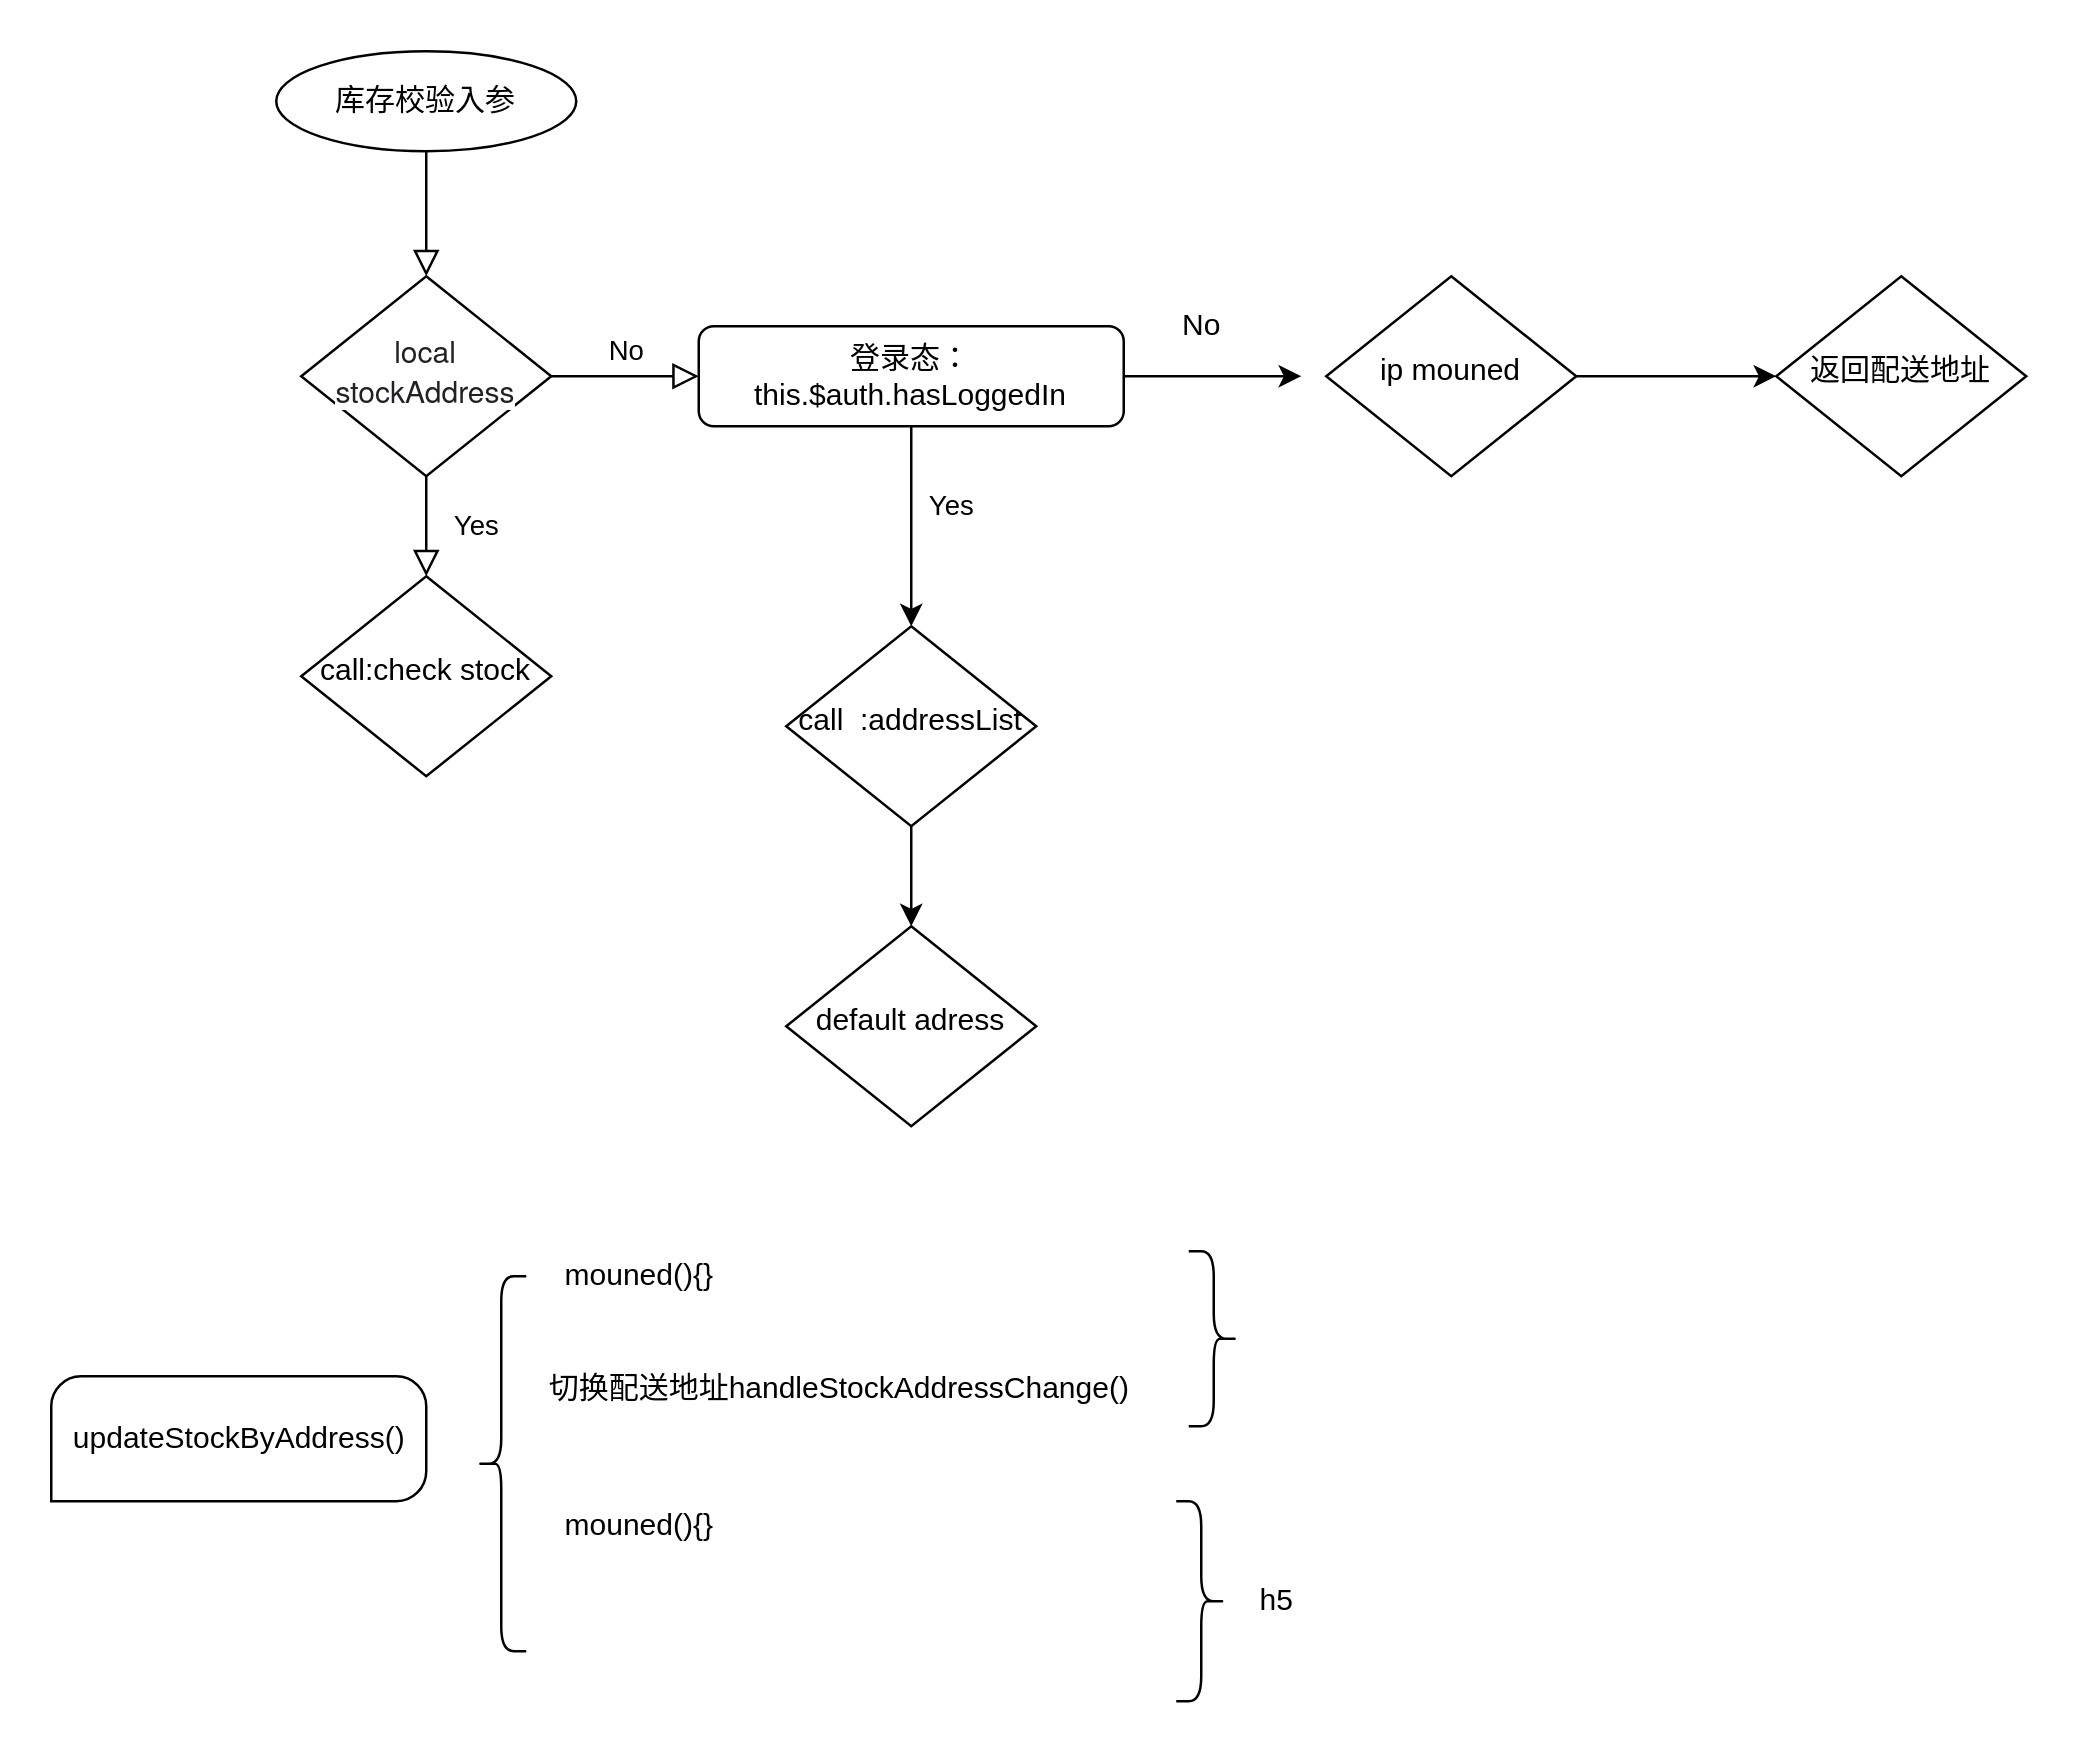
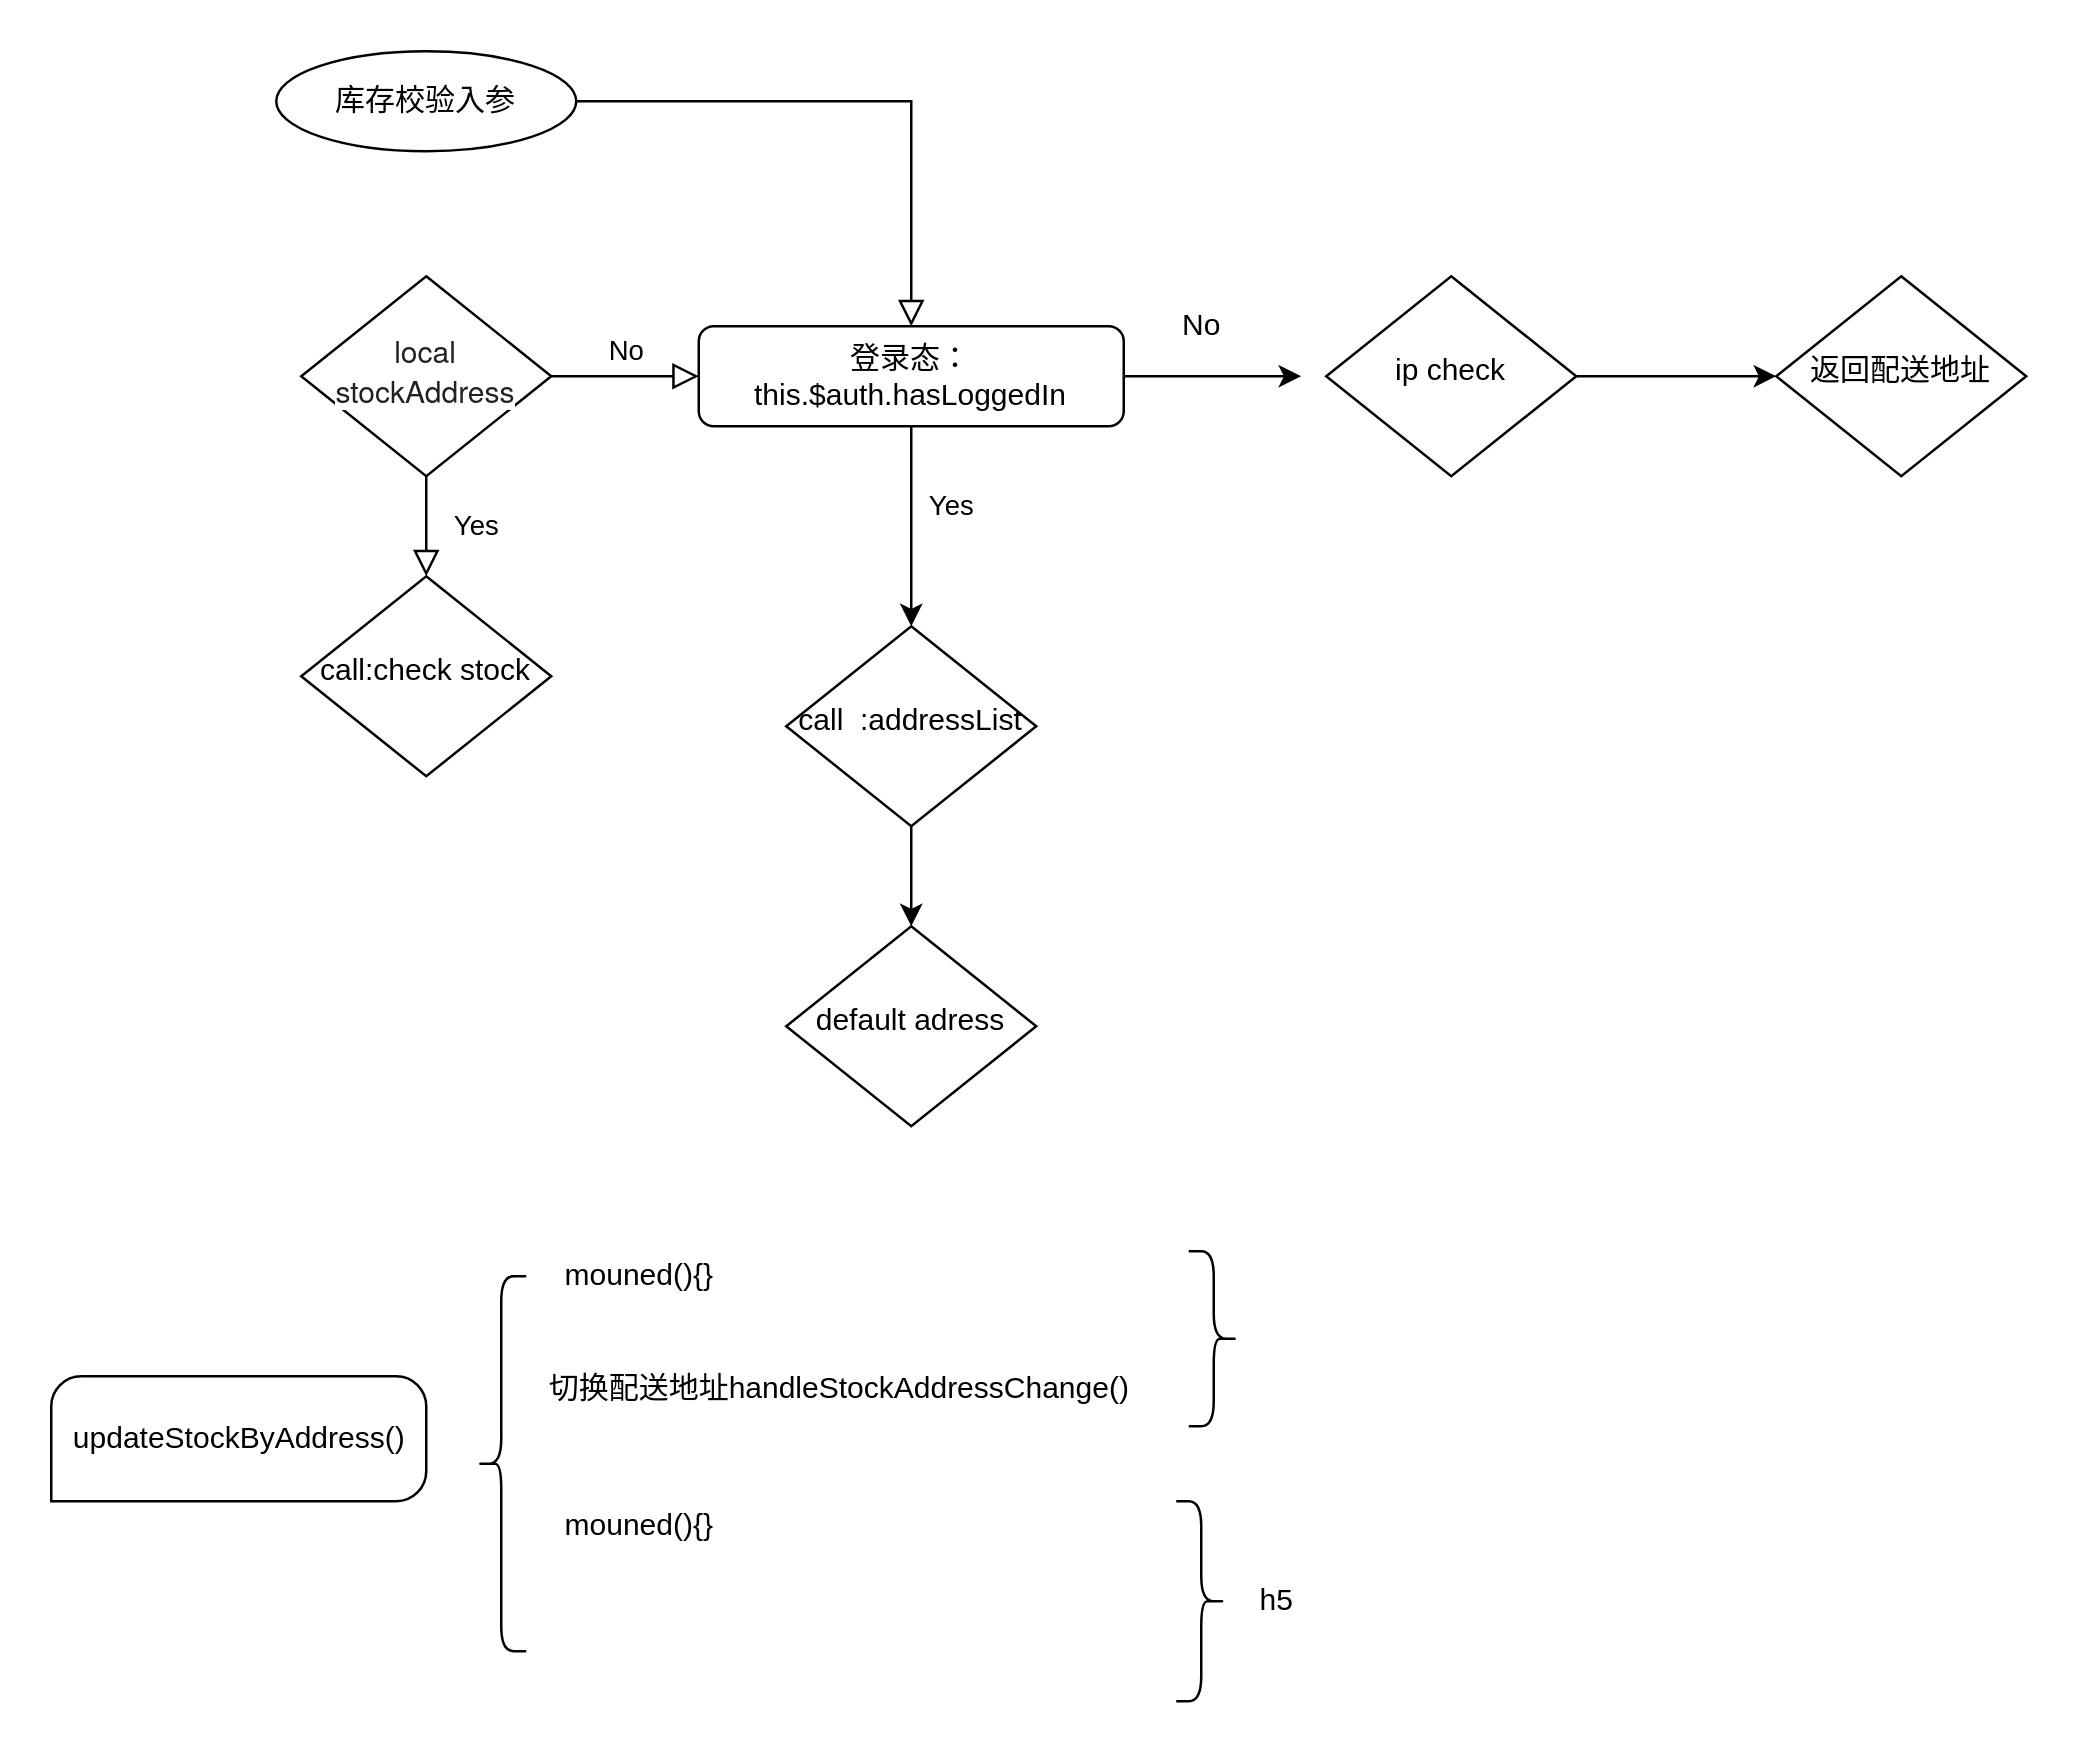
(426, 201) -> (843, 101)
(1451, 371) -> (1451, 371)
